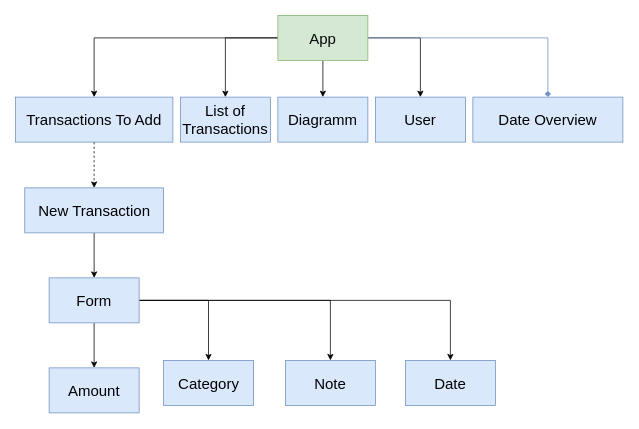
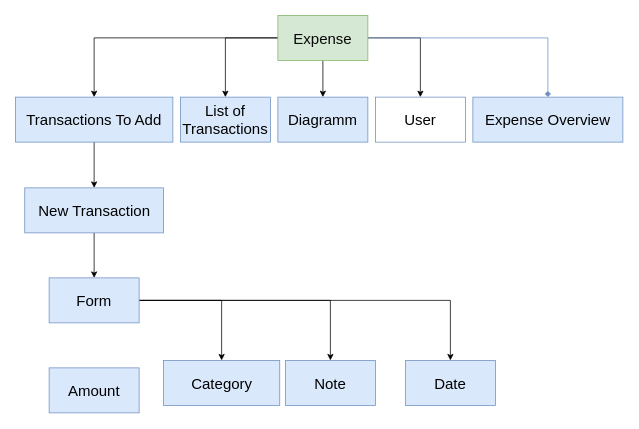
(323, 38) -> (323, 38)
(420, 120) -> (420, 120)
(548, 120) -> (548, 120)
(94, 163) -> (94, 163)
(94, 361) -> none
(209, 383) -> (222, 383)
